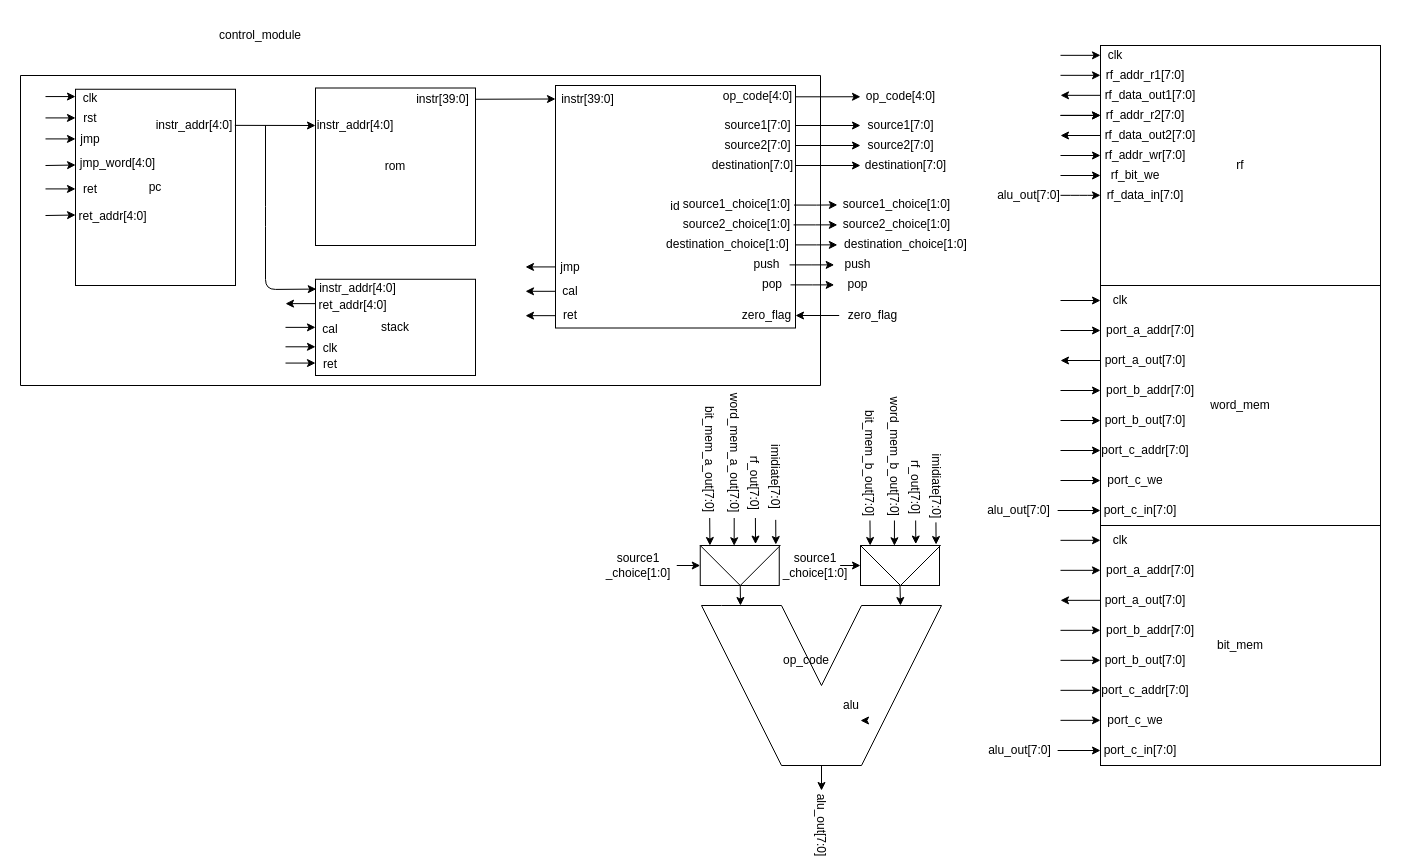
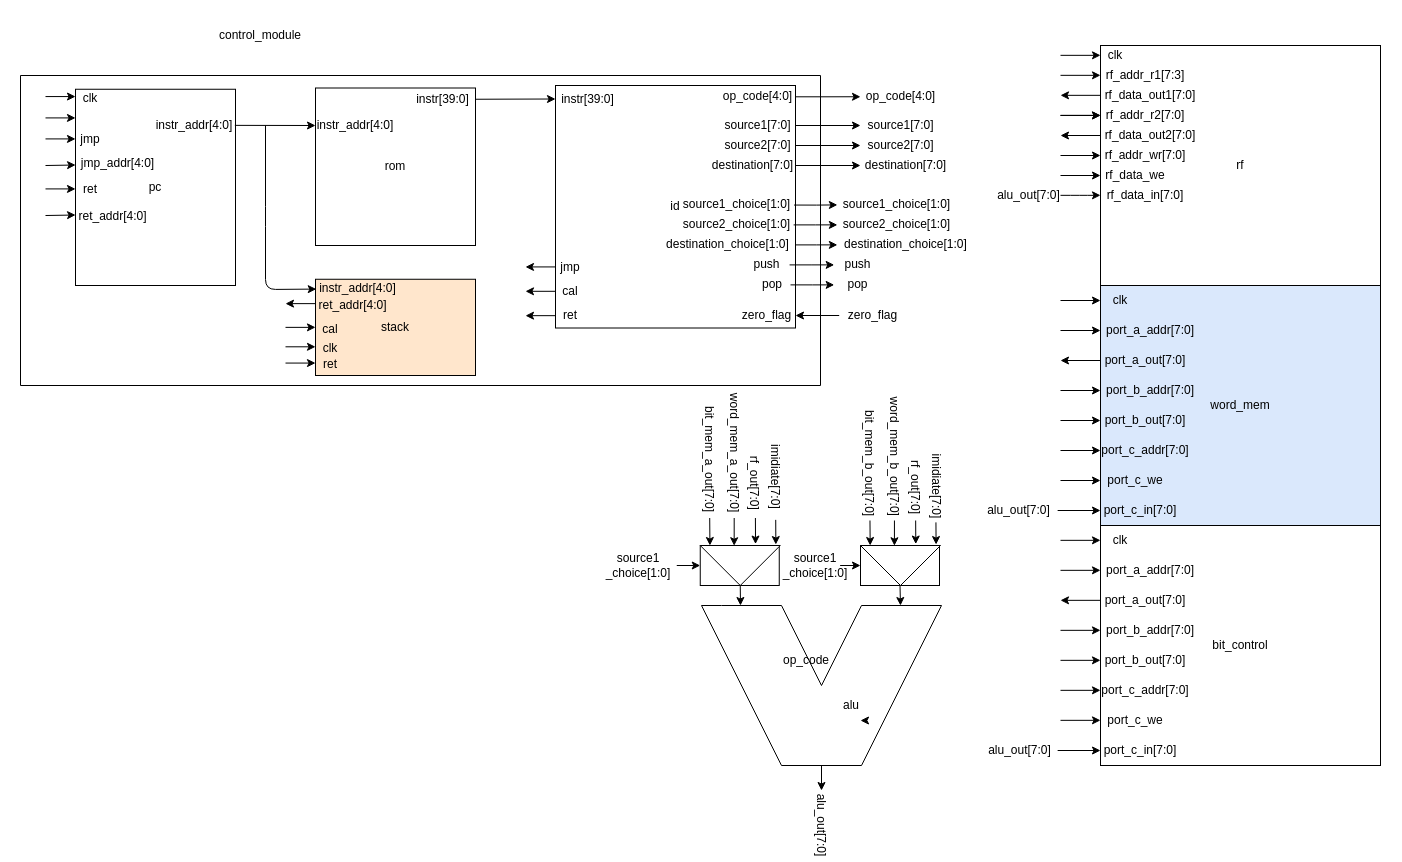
(1146, 76) -> (1146, 76)
(91, 118) -> none
(118, 164) -> (118, 164)
(1136, 176) -> (1136, 176)
(396, 327) -> (396, 327)
(1241, 406) -> (1241, 406)
(1241, 646) -> (1241, 646)
